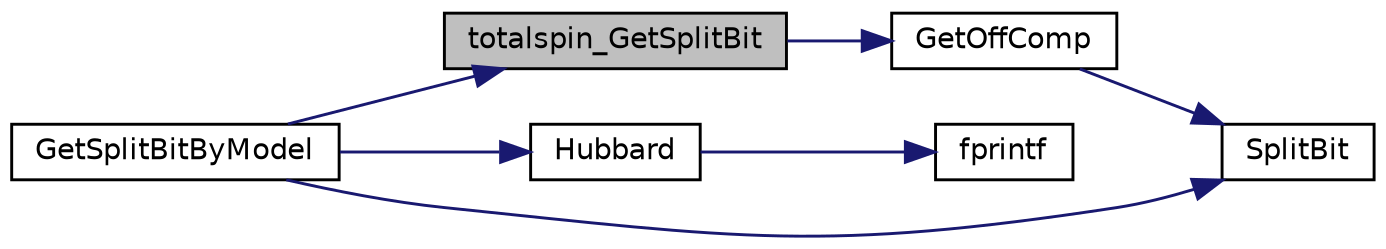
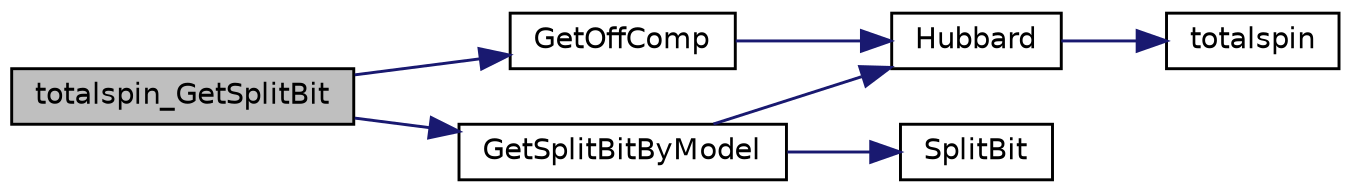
(1137, 91) -> (798, 41)
(381, 100) -> (392, 123)
(1004, 152) -> (1253, 41)
